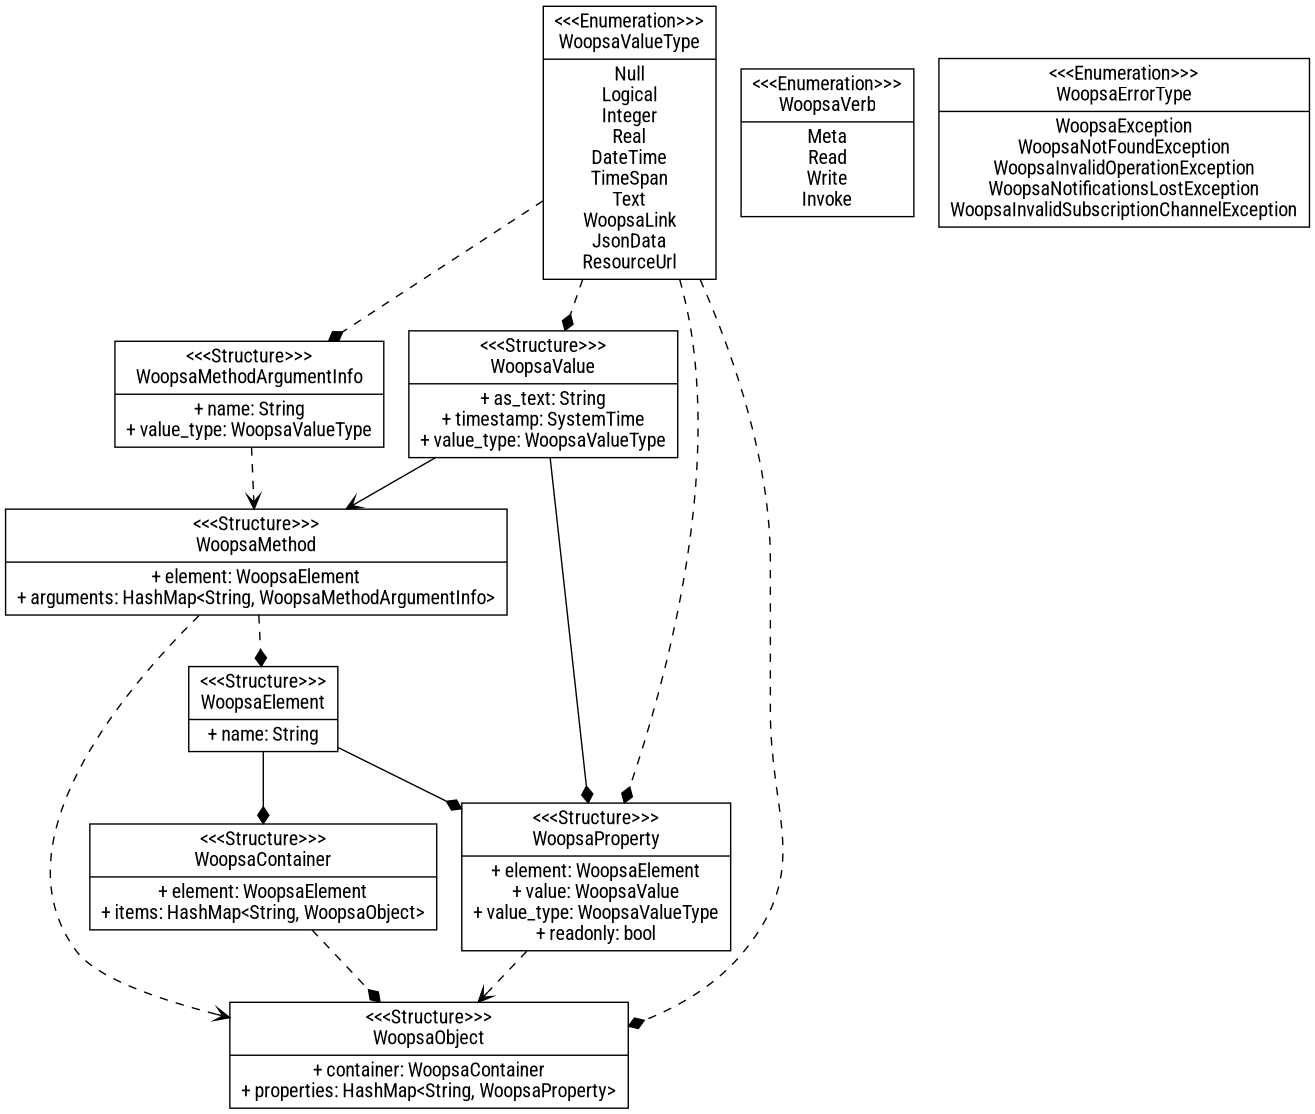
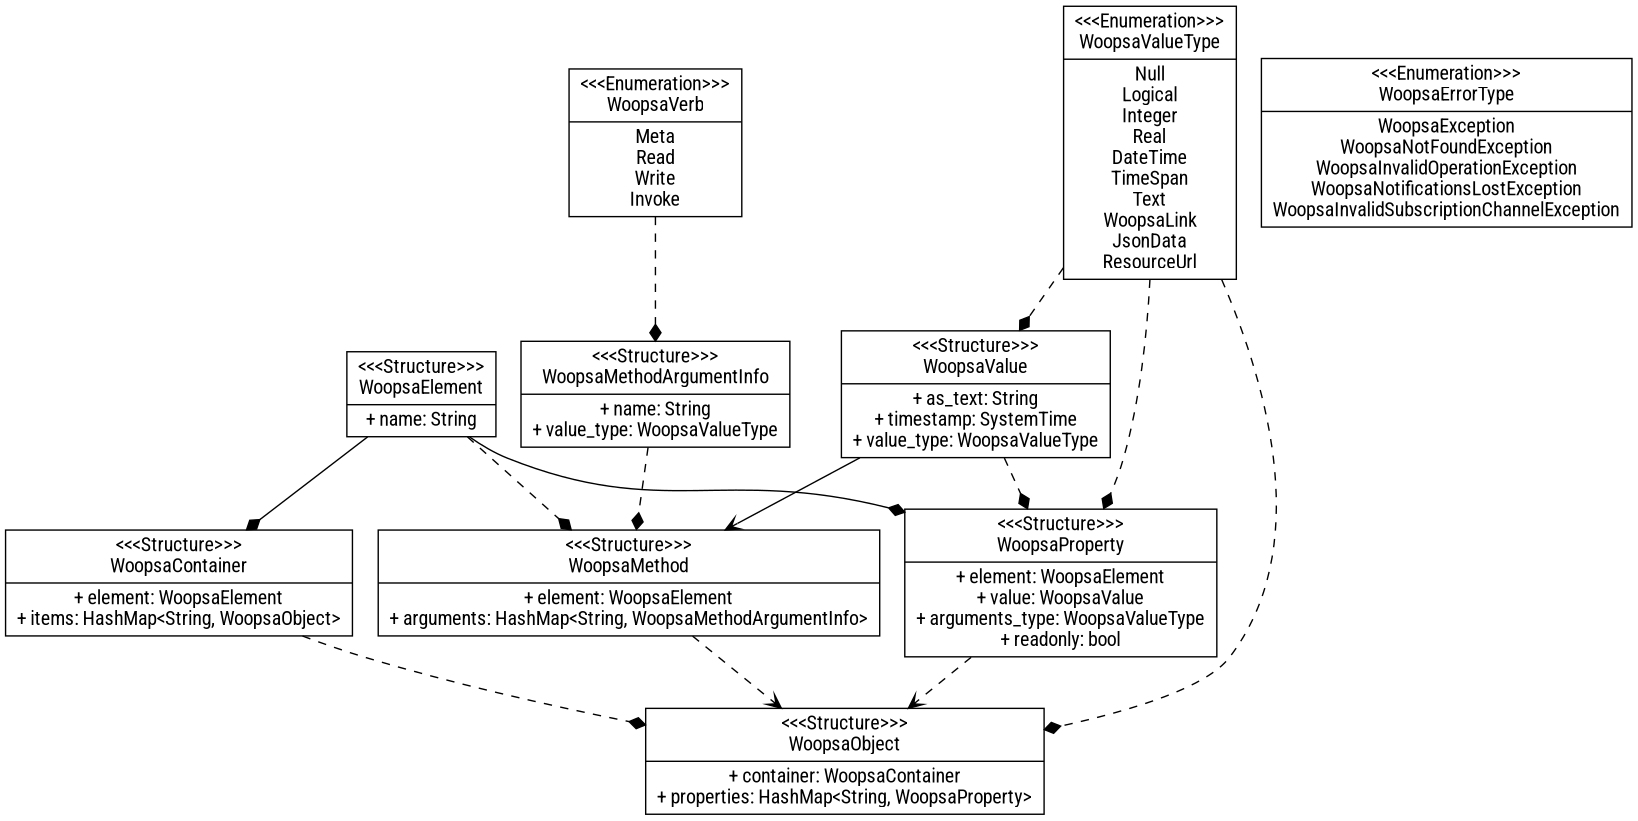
(443, 266) -> (655, 271)
(253, 471) -> (643, 480)
(568, 622) -> (1012, 476)
(260, 632) -> (513, 478)
(596, 913) -> (1061, 619)
